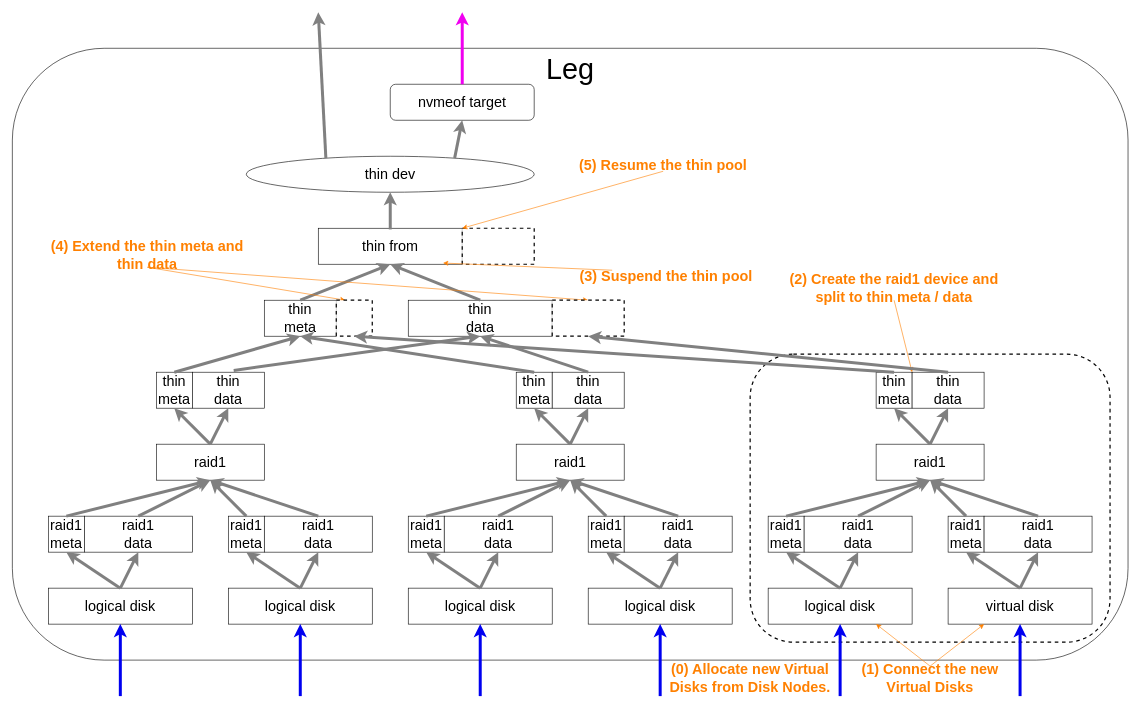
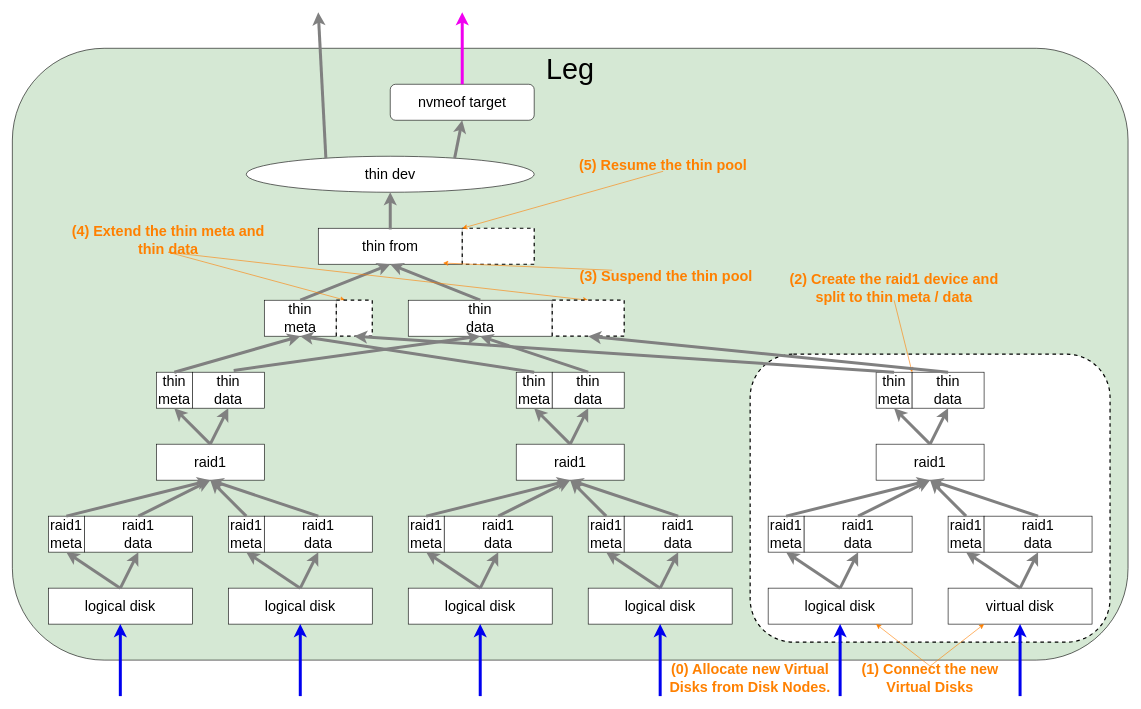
(147, 255) -> (168, 240)
(570, 354) -> (570, 354)
